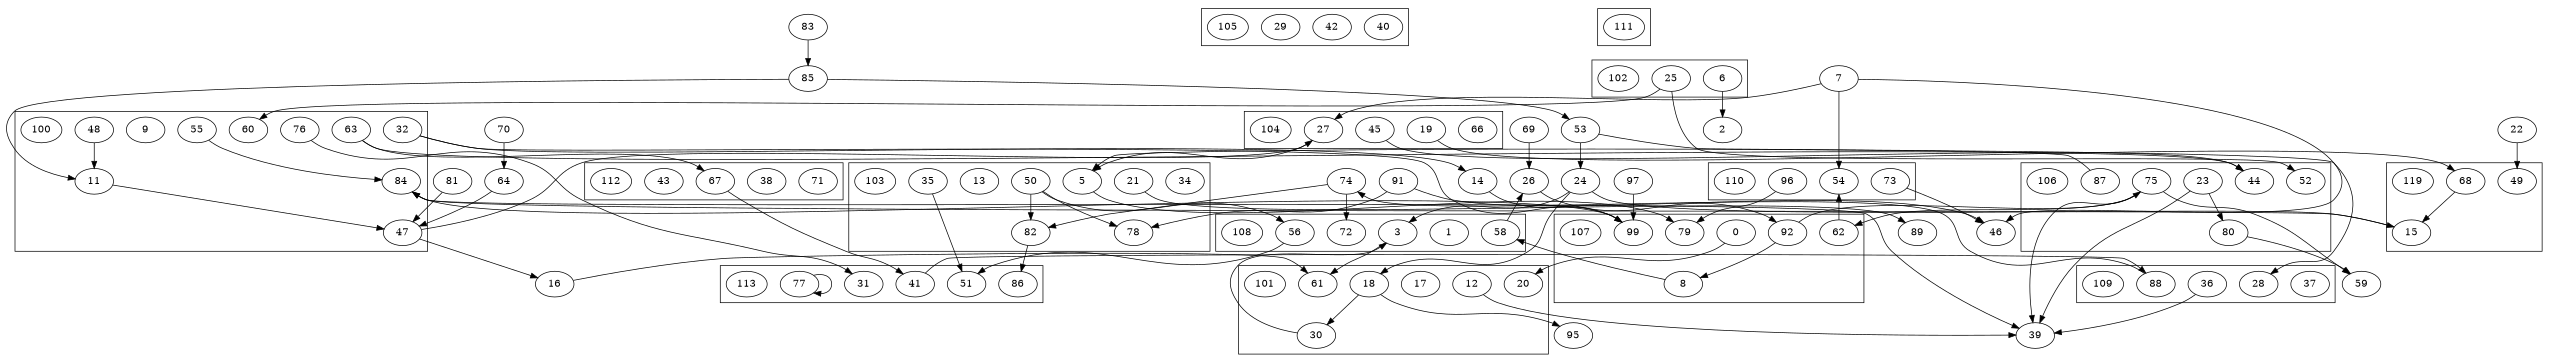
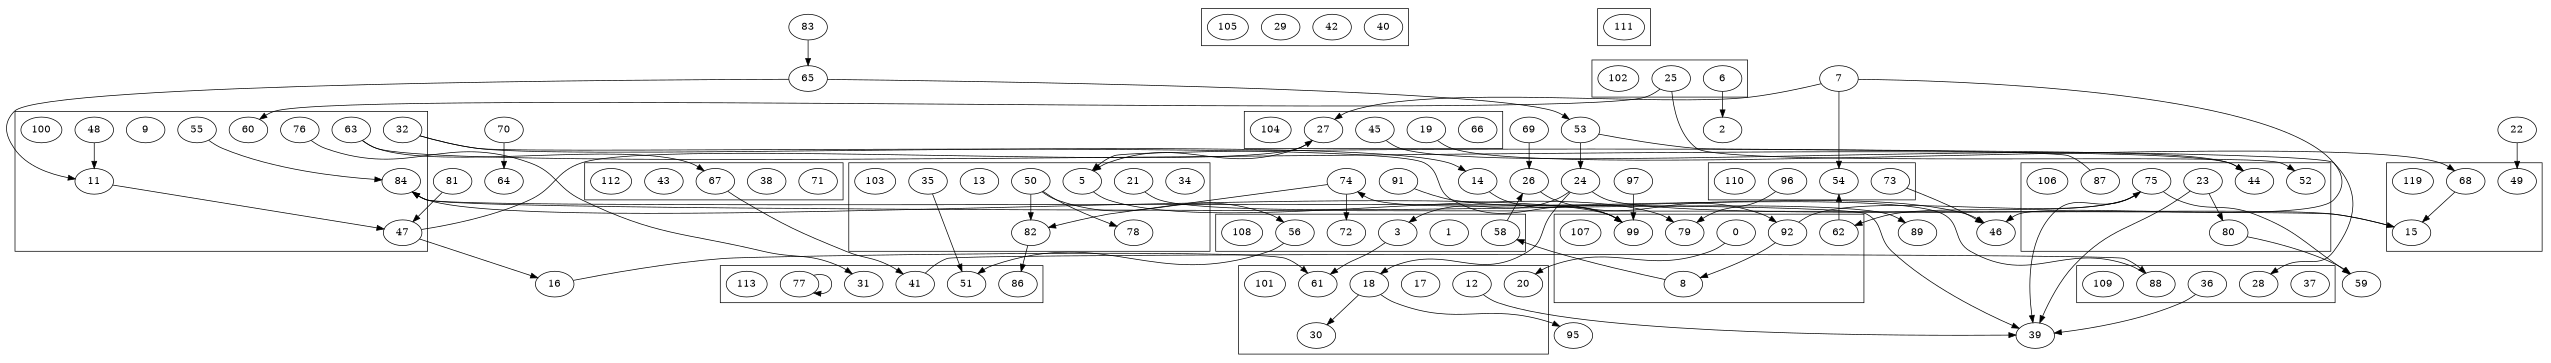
(808, 79) -> (808, 79)
(460, 209) -> none
(1274, 211) -> none
(1234, 271) -> none
